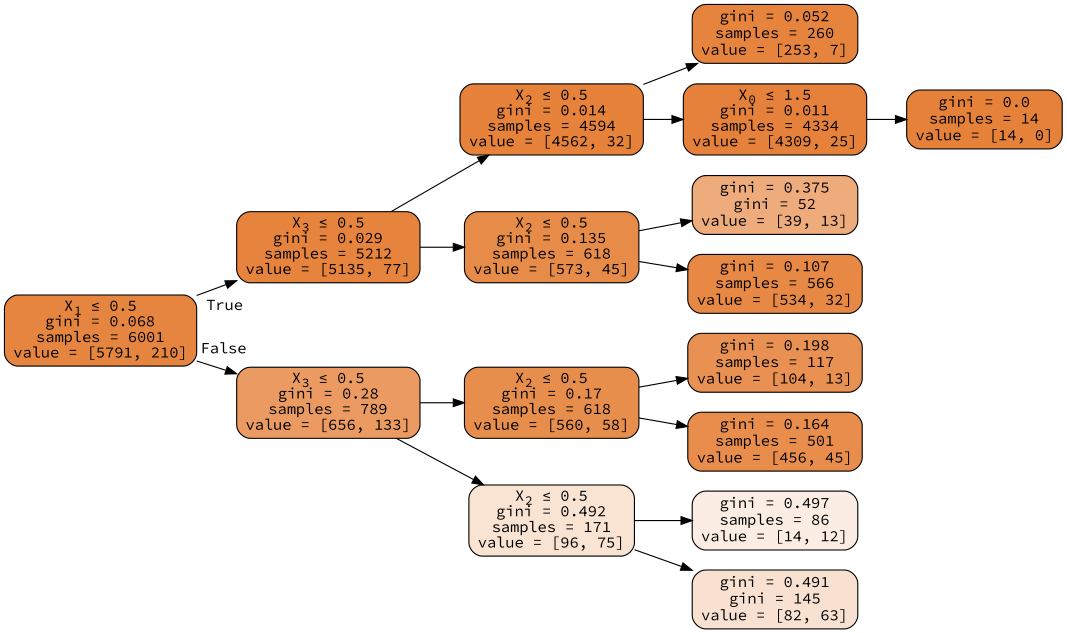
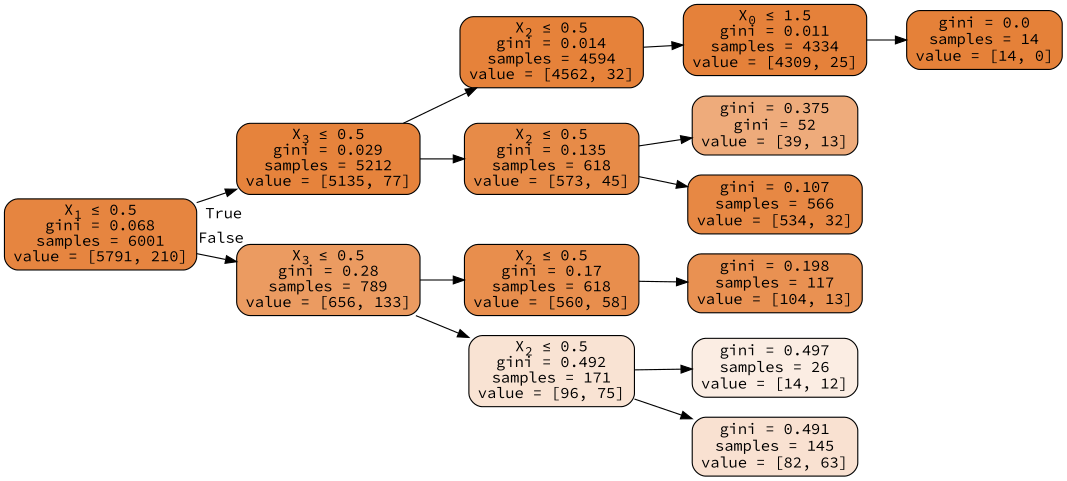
(775, 34) -> none
(775, 442) -> none
(775, 520) -> (775, 367)
(775, 599) -> (775, 446)
